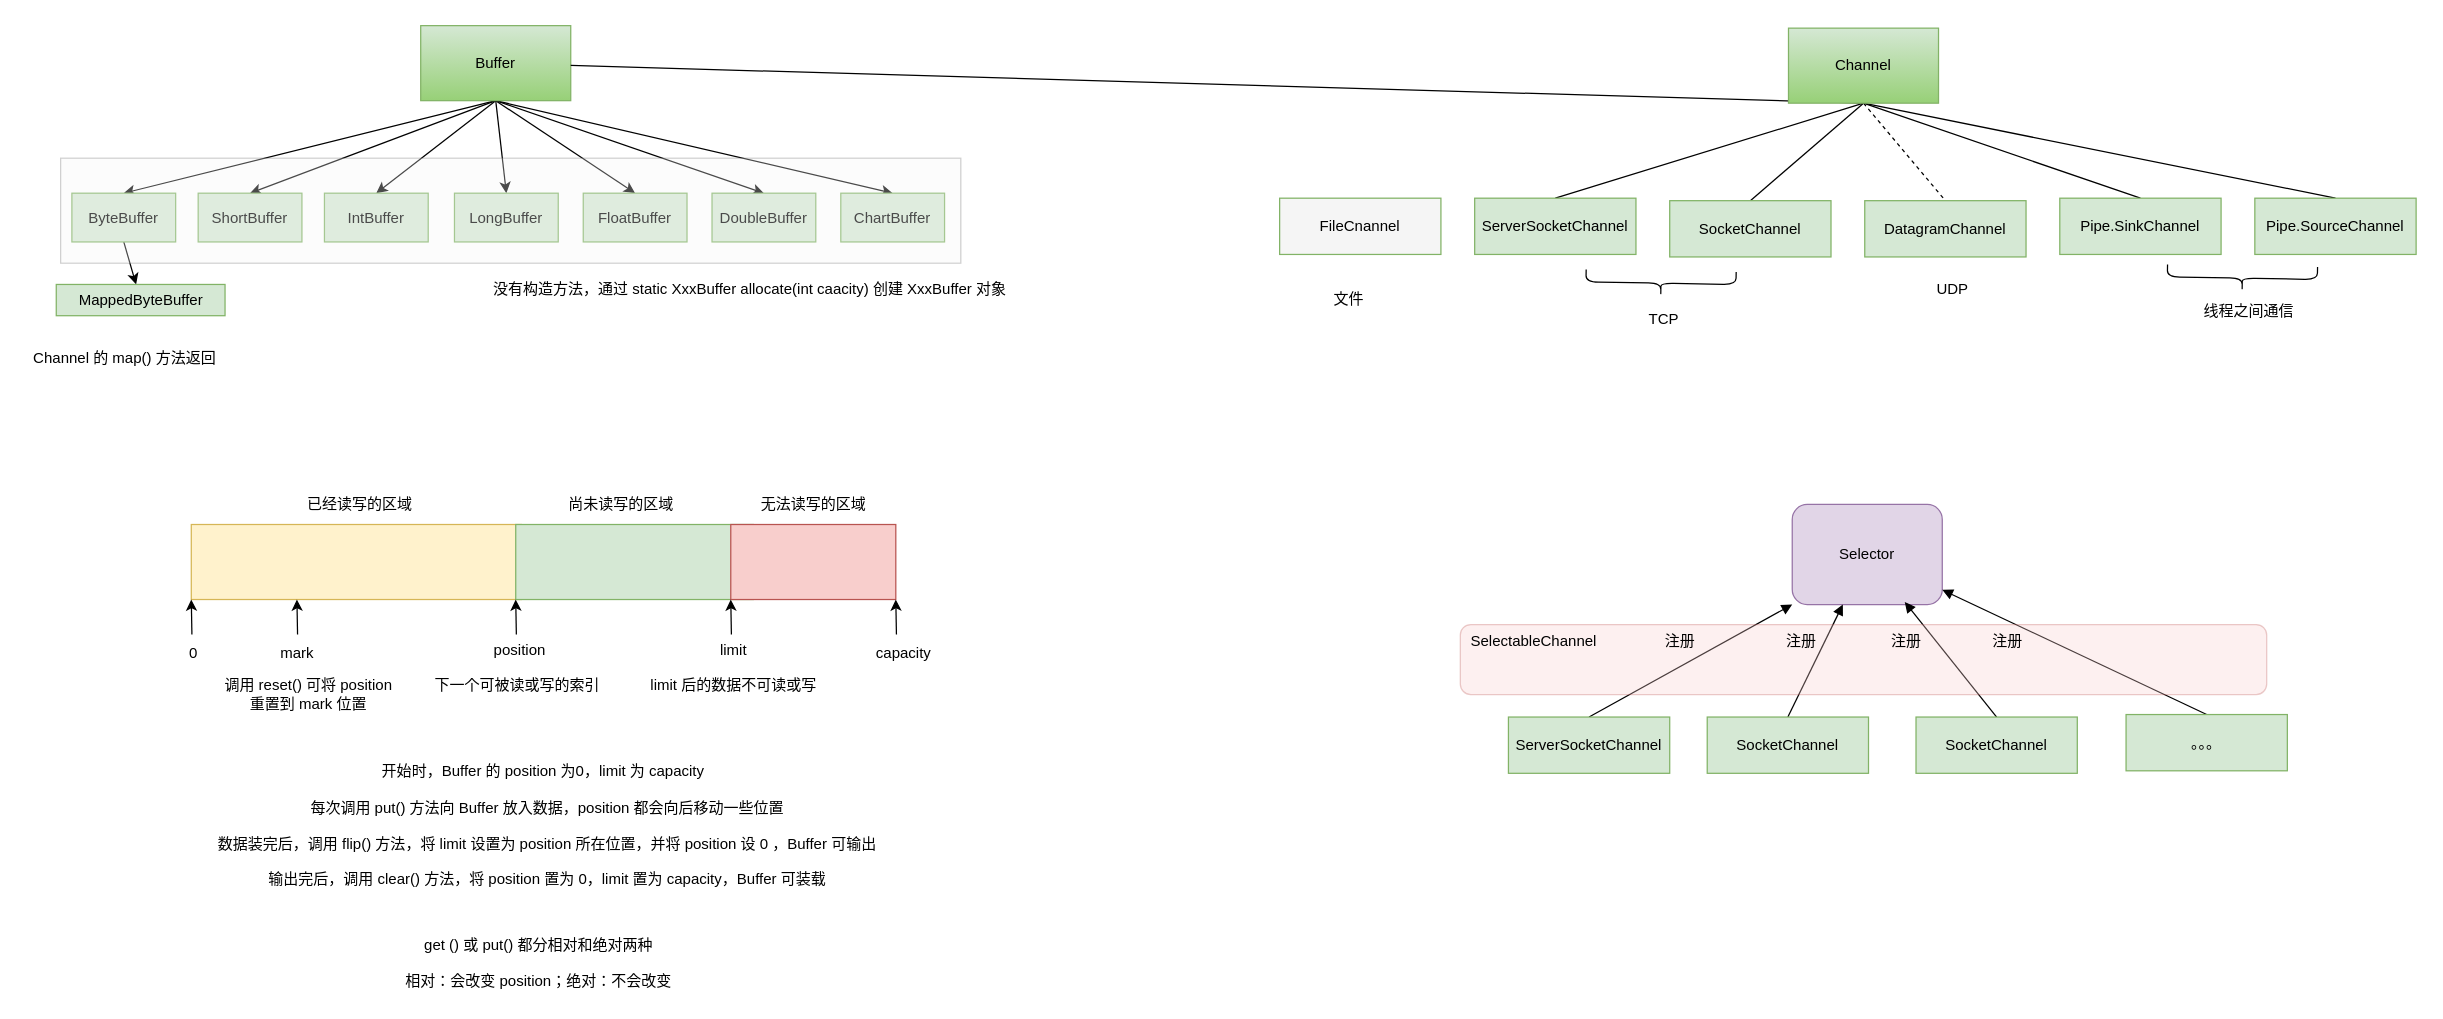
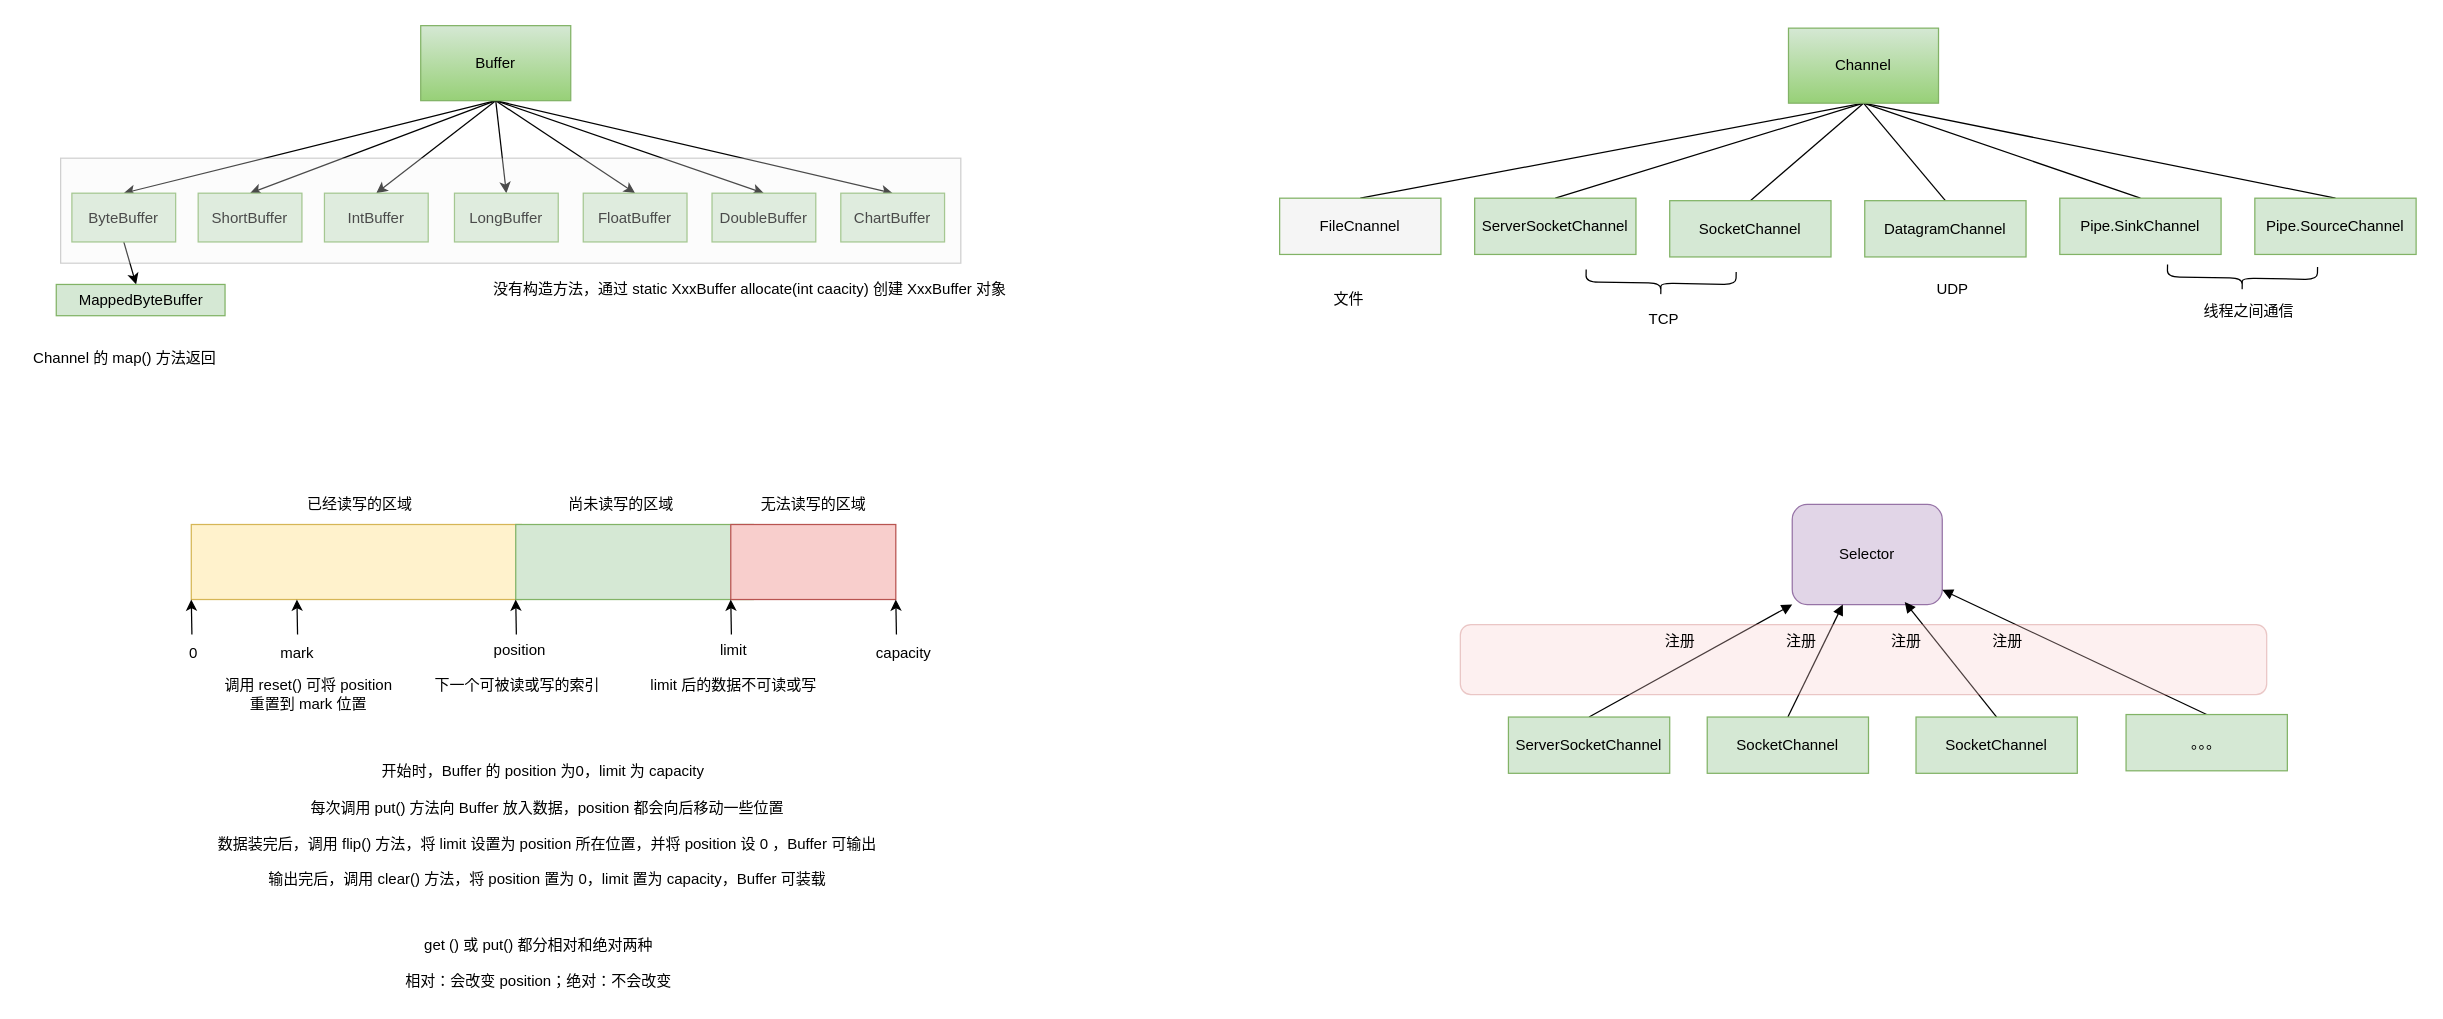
(1180, 83) -> (1604, 152)
(1906, 154) -> (1906, 154)
(1533, 642) -> none
